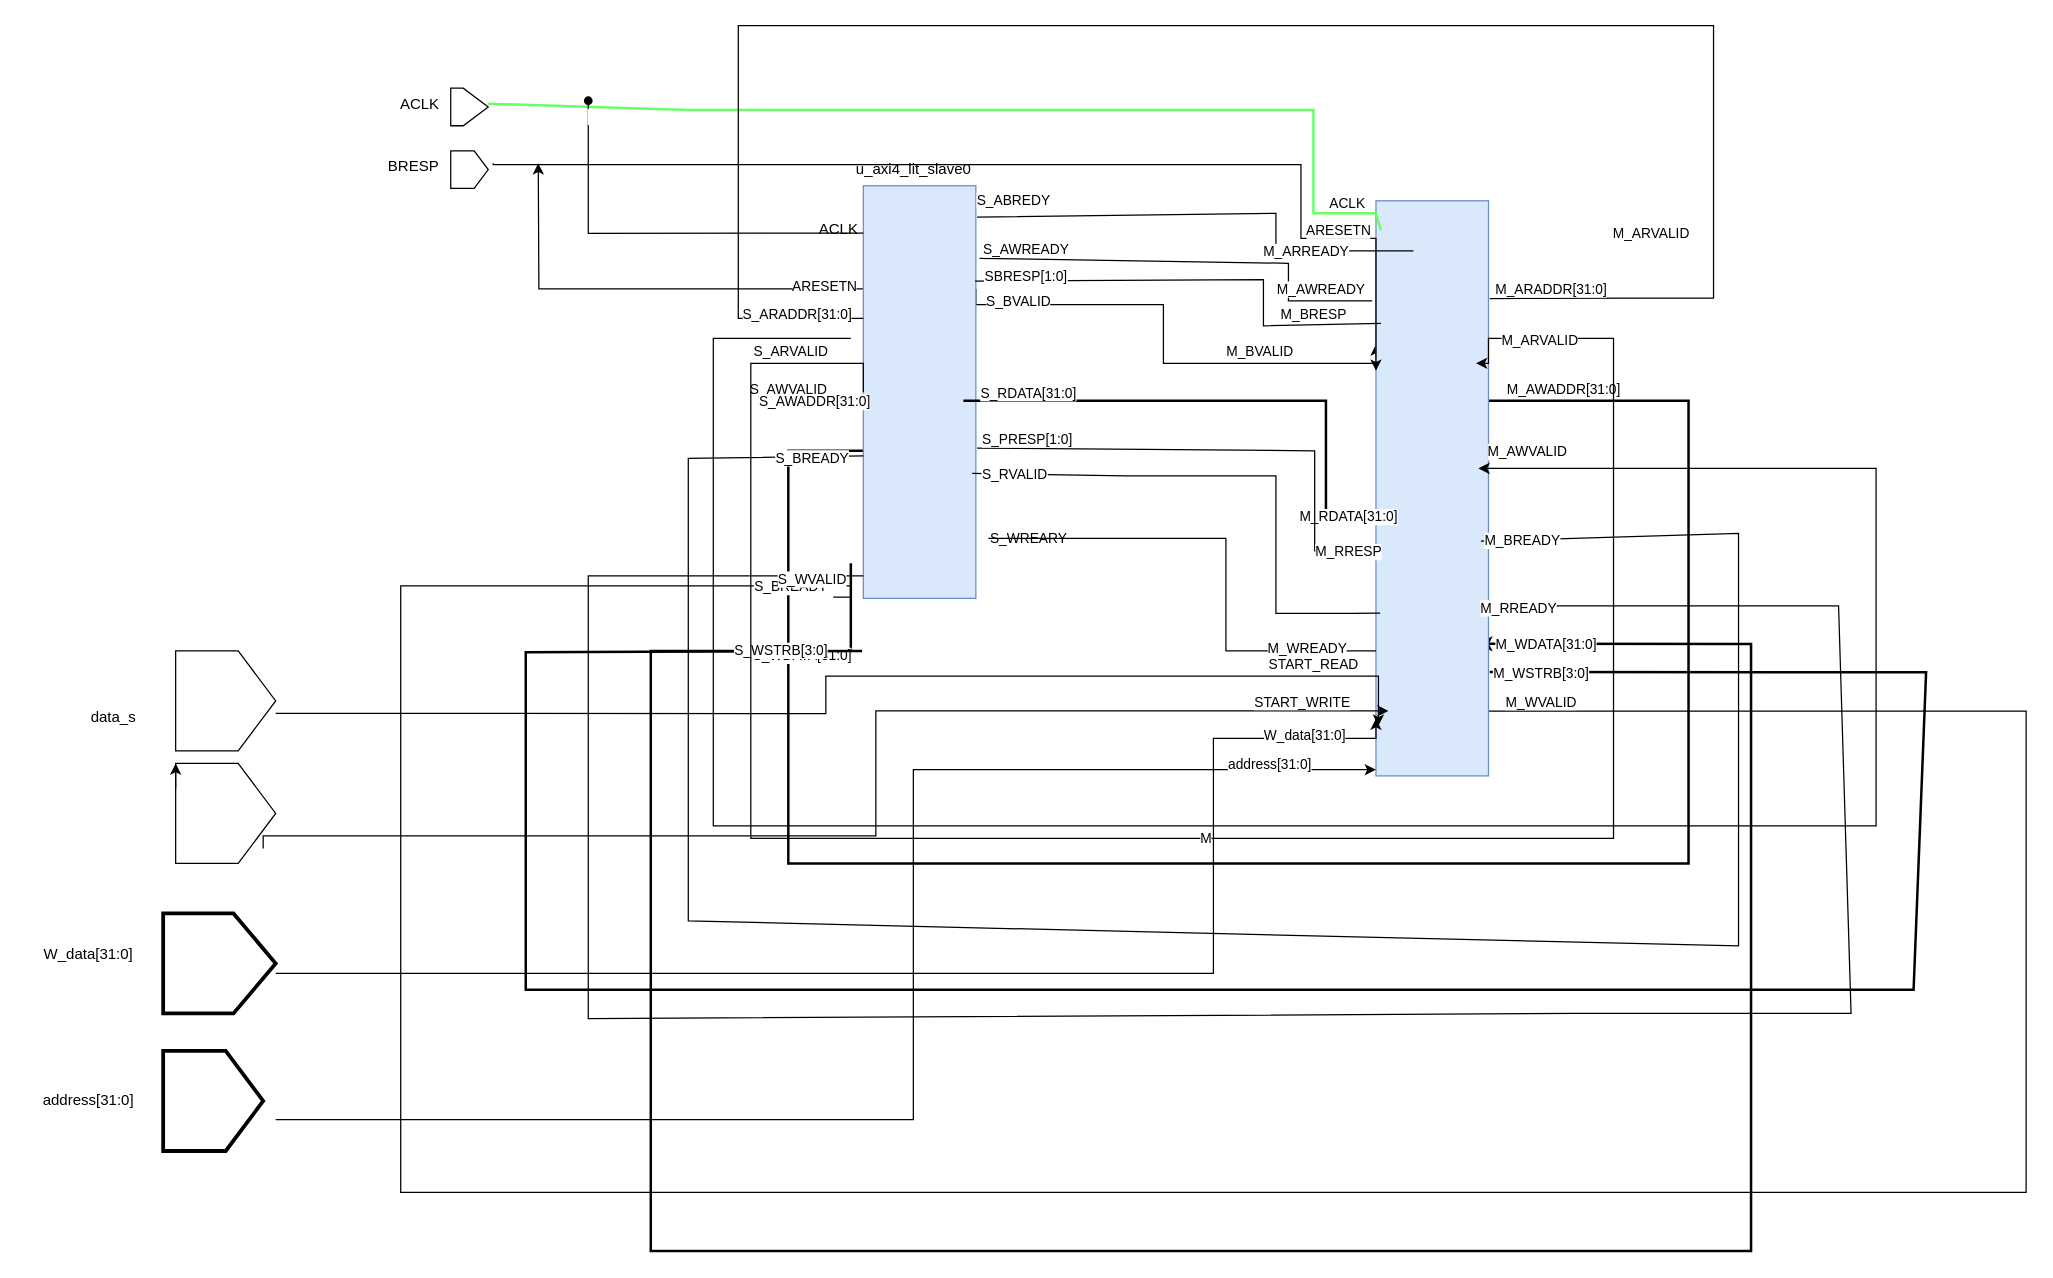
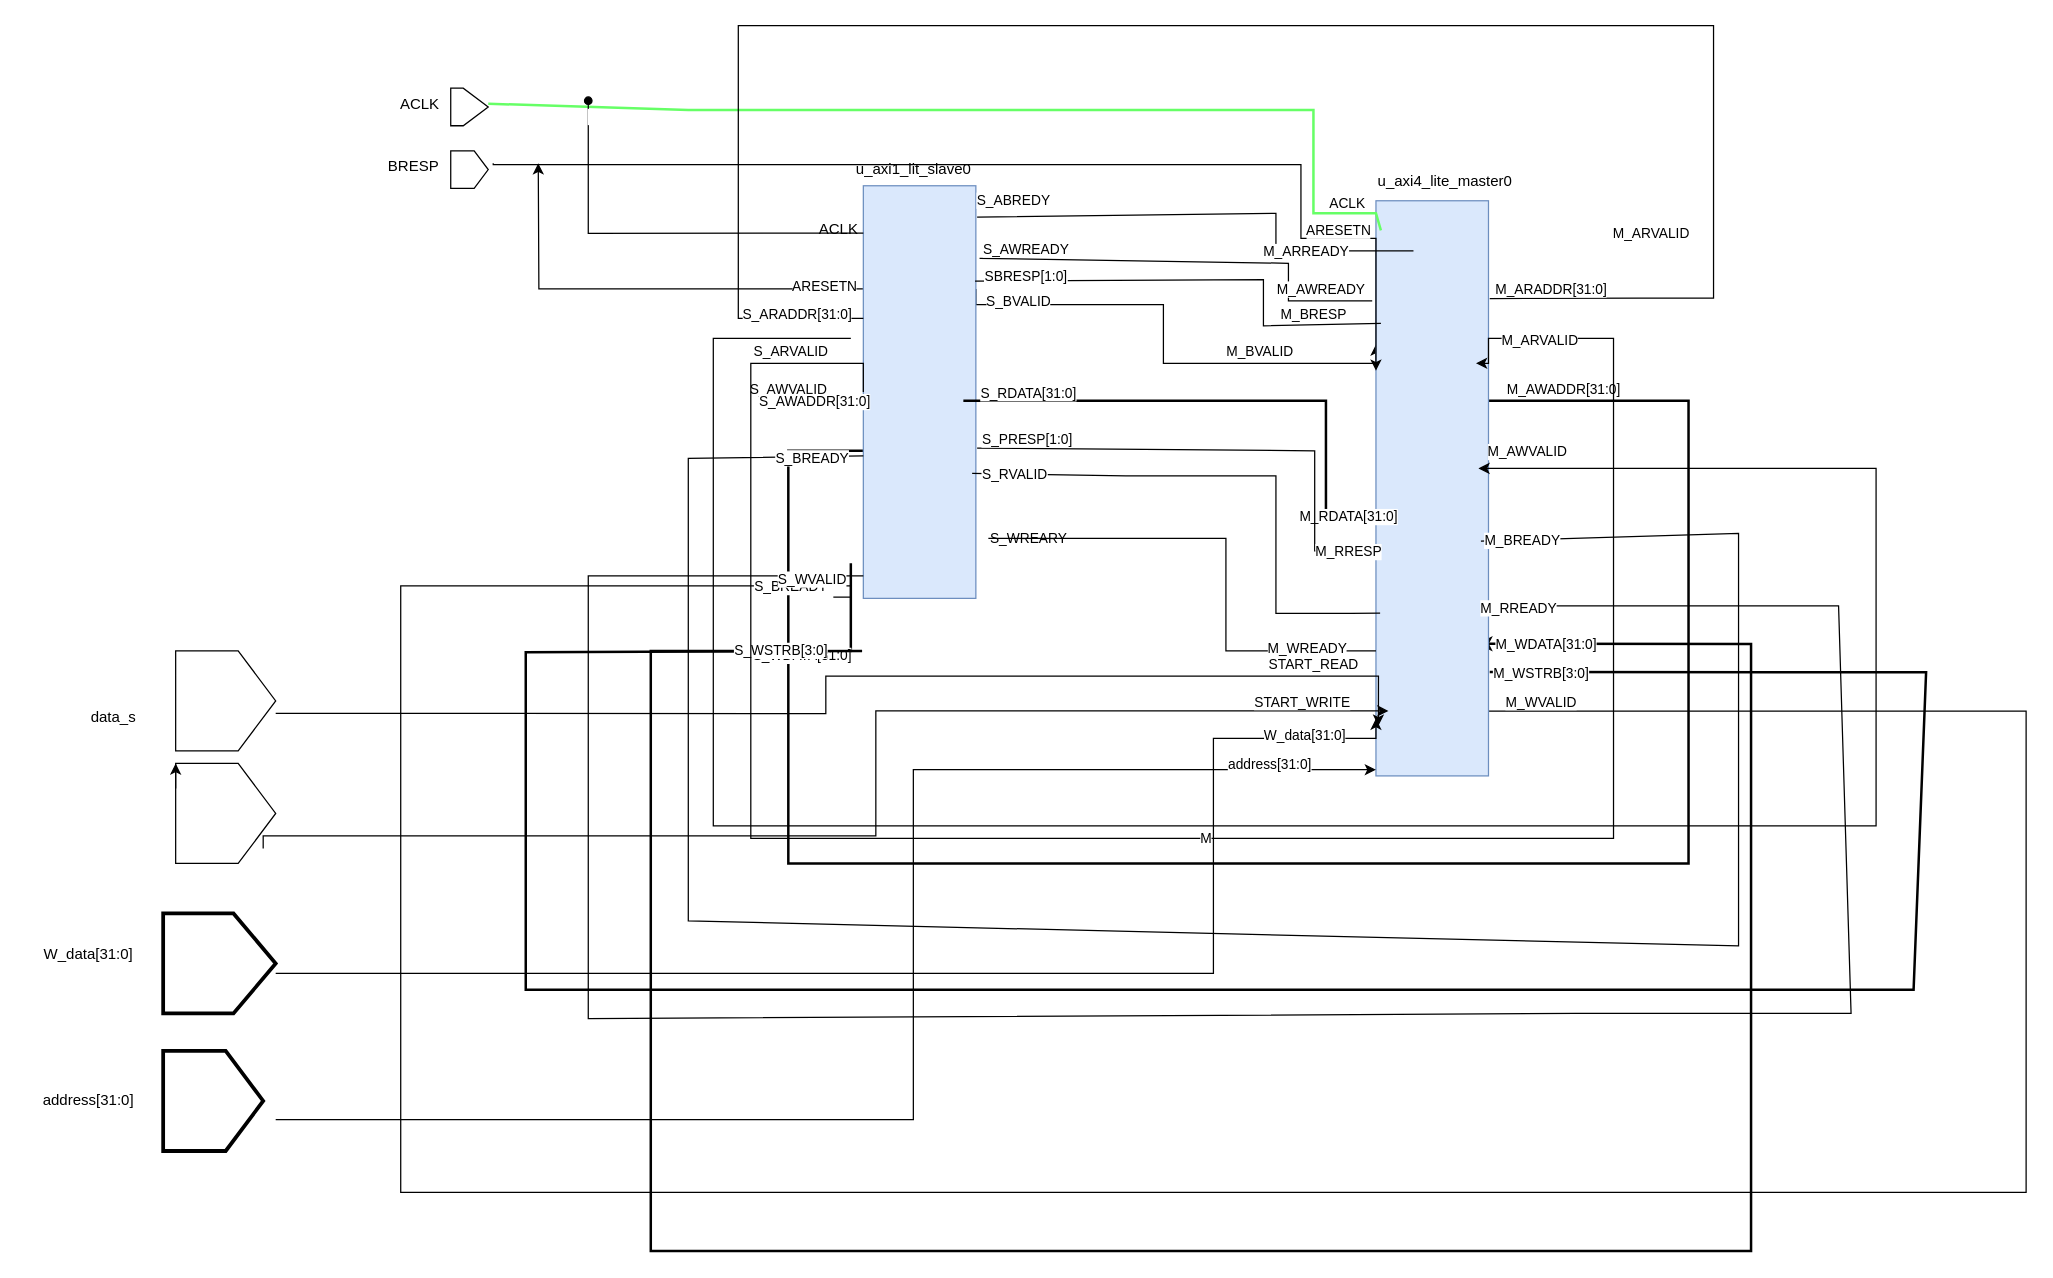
(914, 169) -> (914, 169)
none -> (1444, 182)
